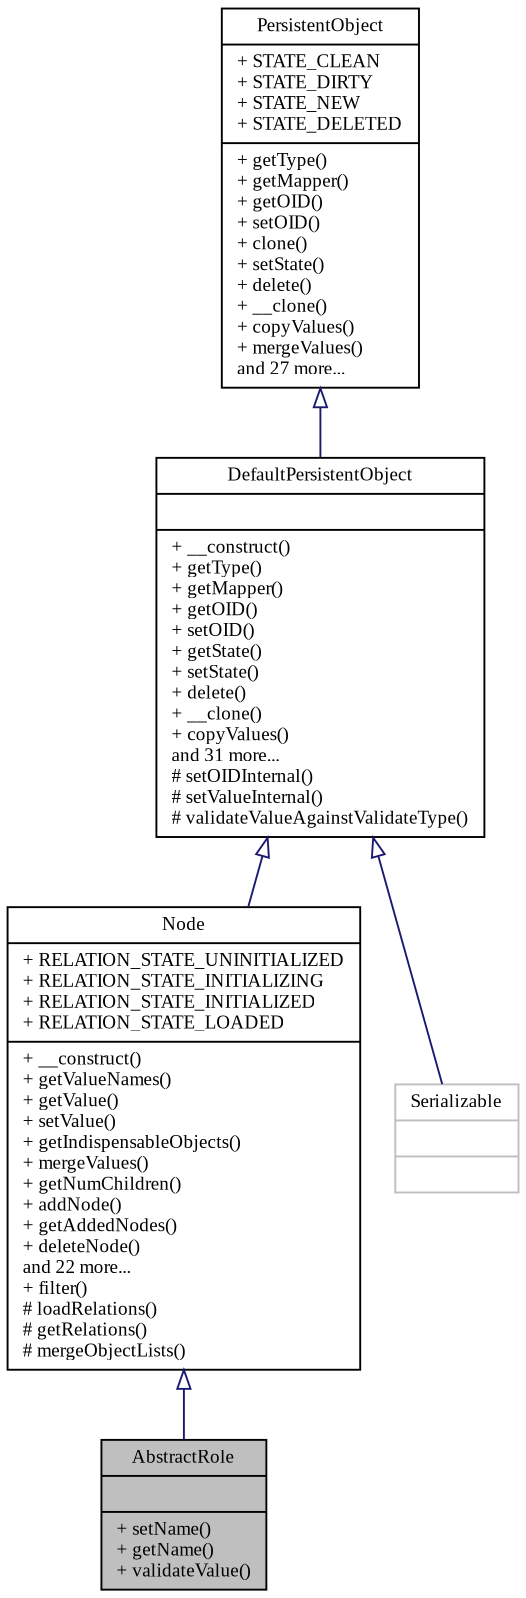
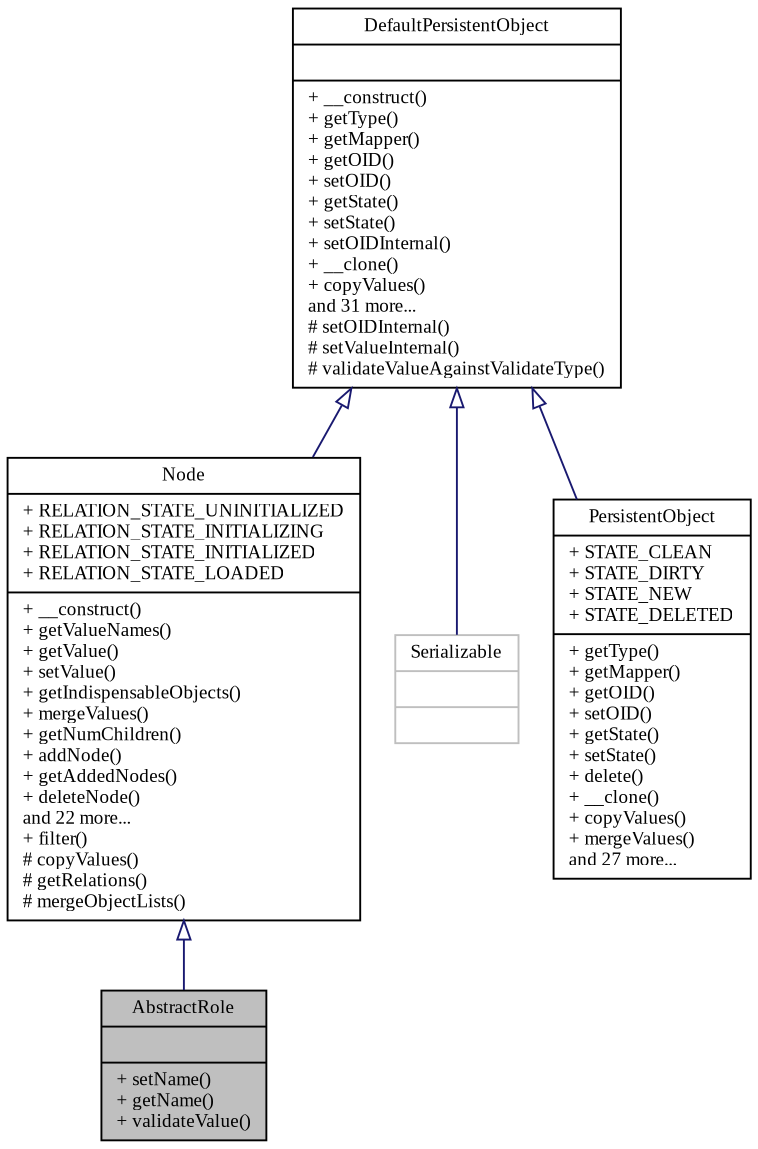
(272, 244) -> (614, 735)
(320, 432) -> (558, 453)
(209, 693) -> (380, 244)
(90, 1309) -> (81, 860)
